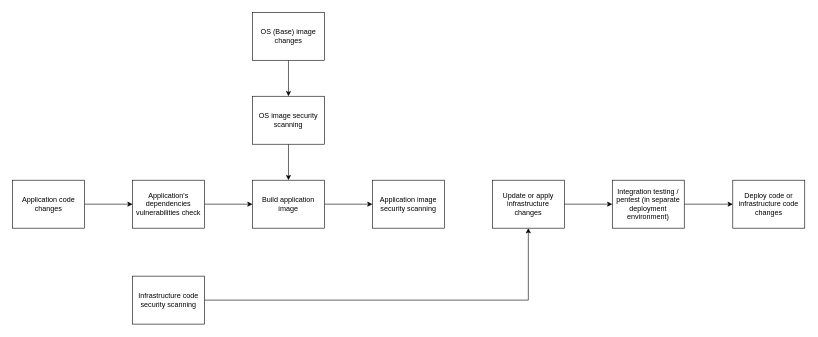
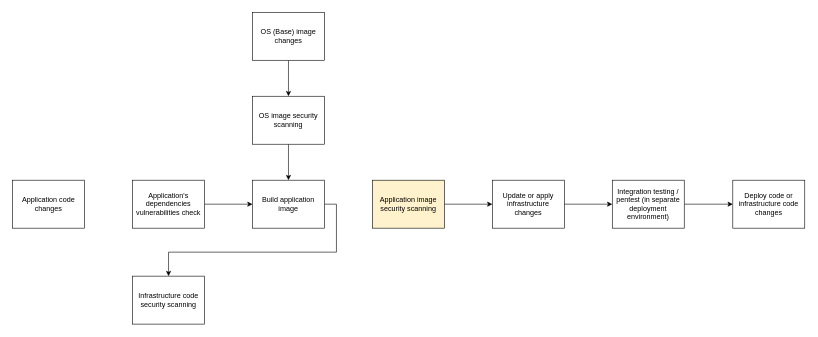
(127, 204) -> none
(336, 204) -> (336, 228)
(408, 204) -> (408, 204)
none -> (486, 204)
(528, 300) -> none
